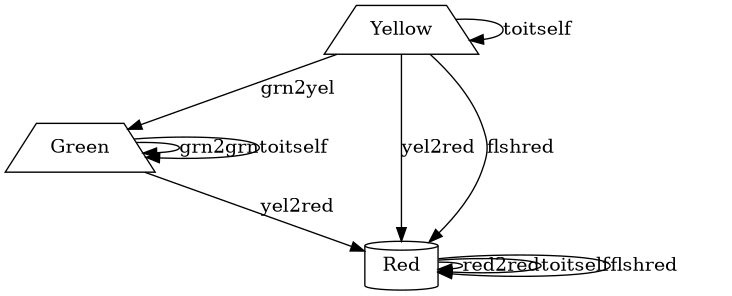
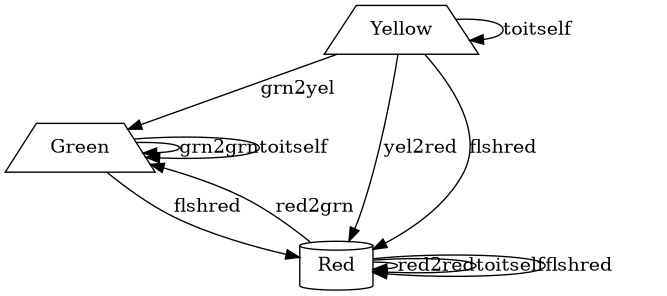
none -> (241, 196)
(298, 207) -> (208, 207)
